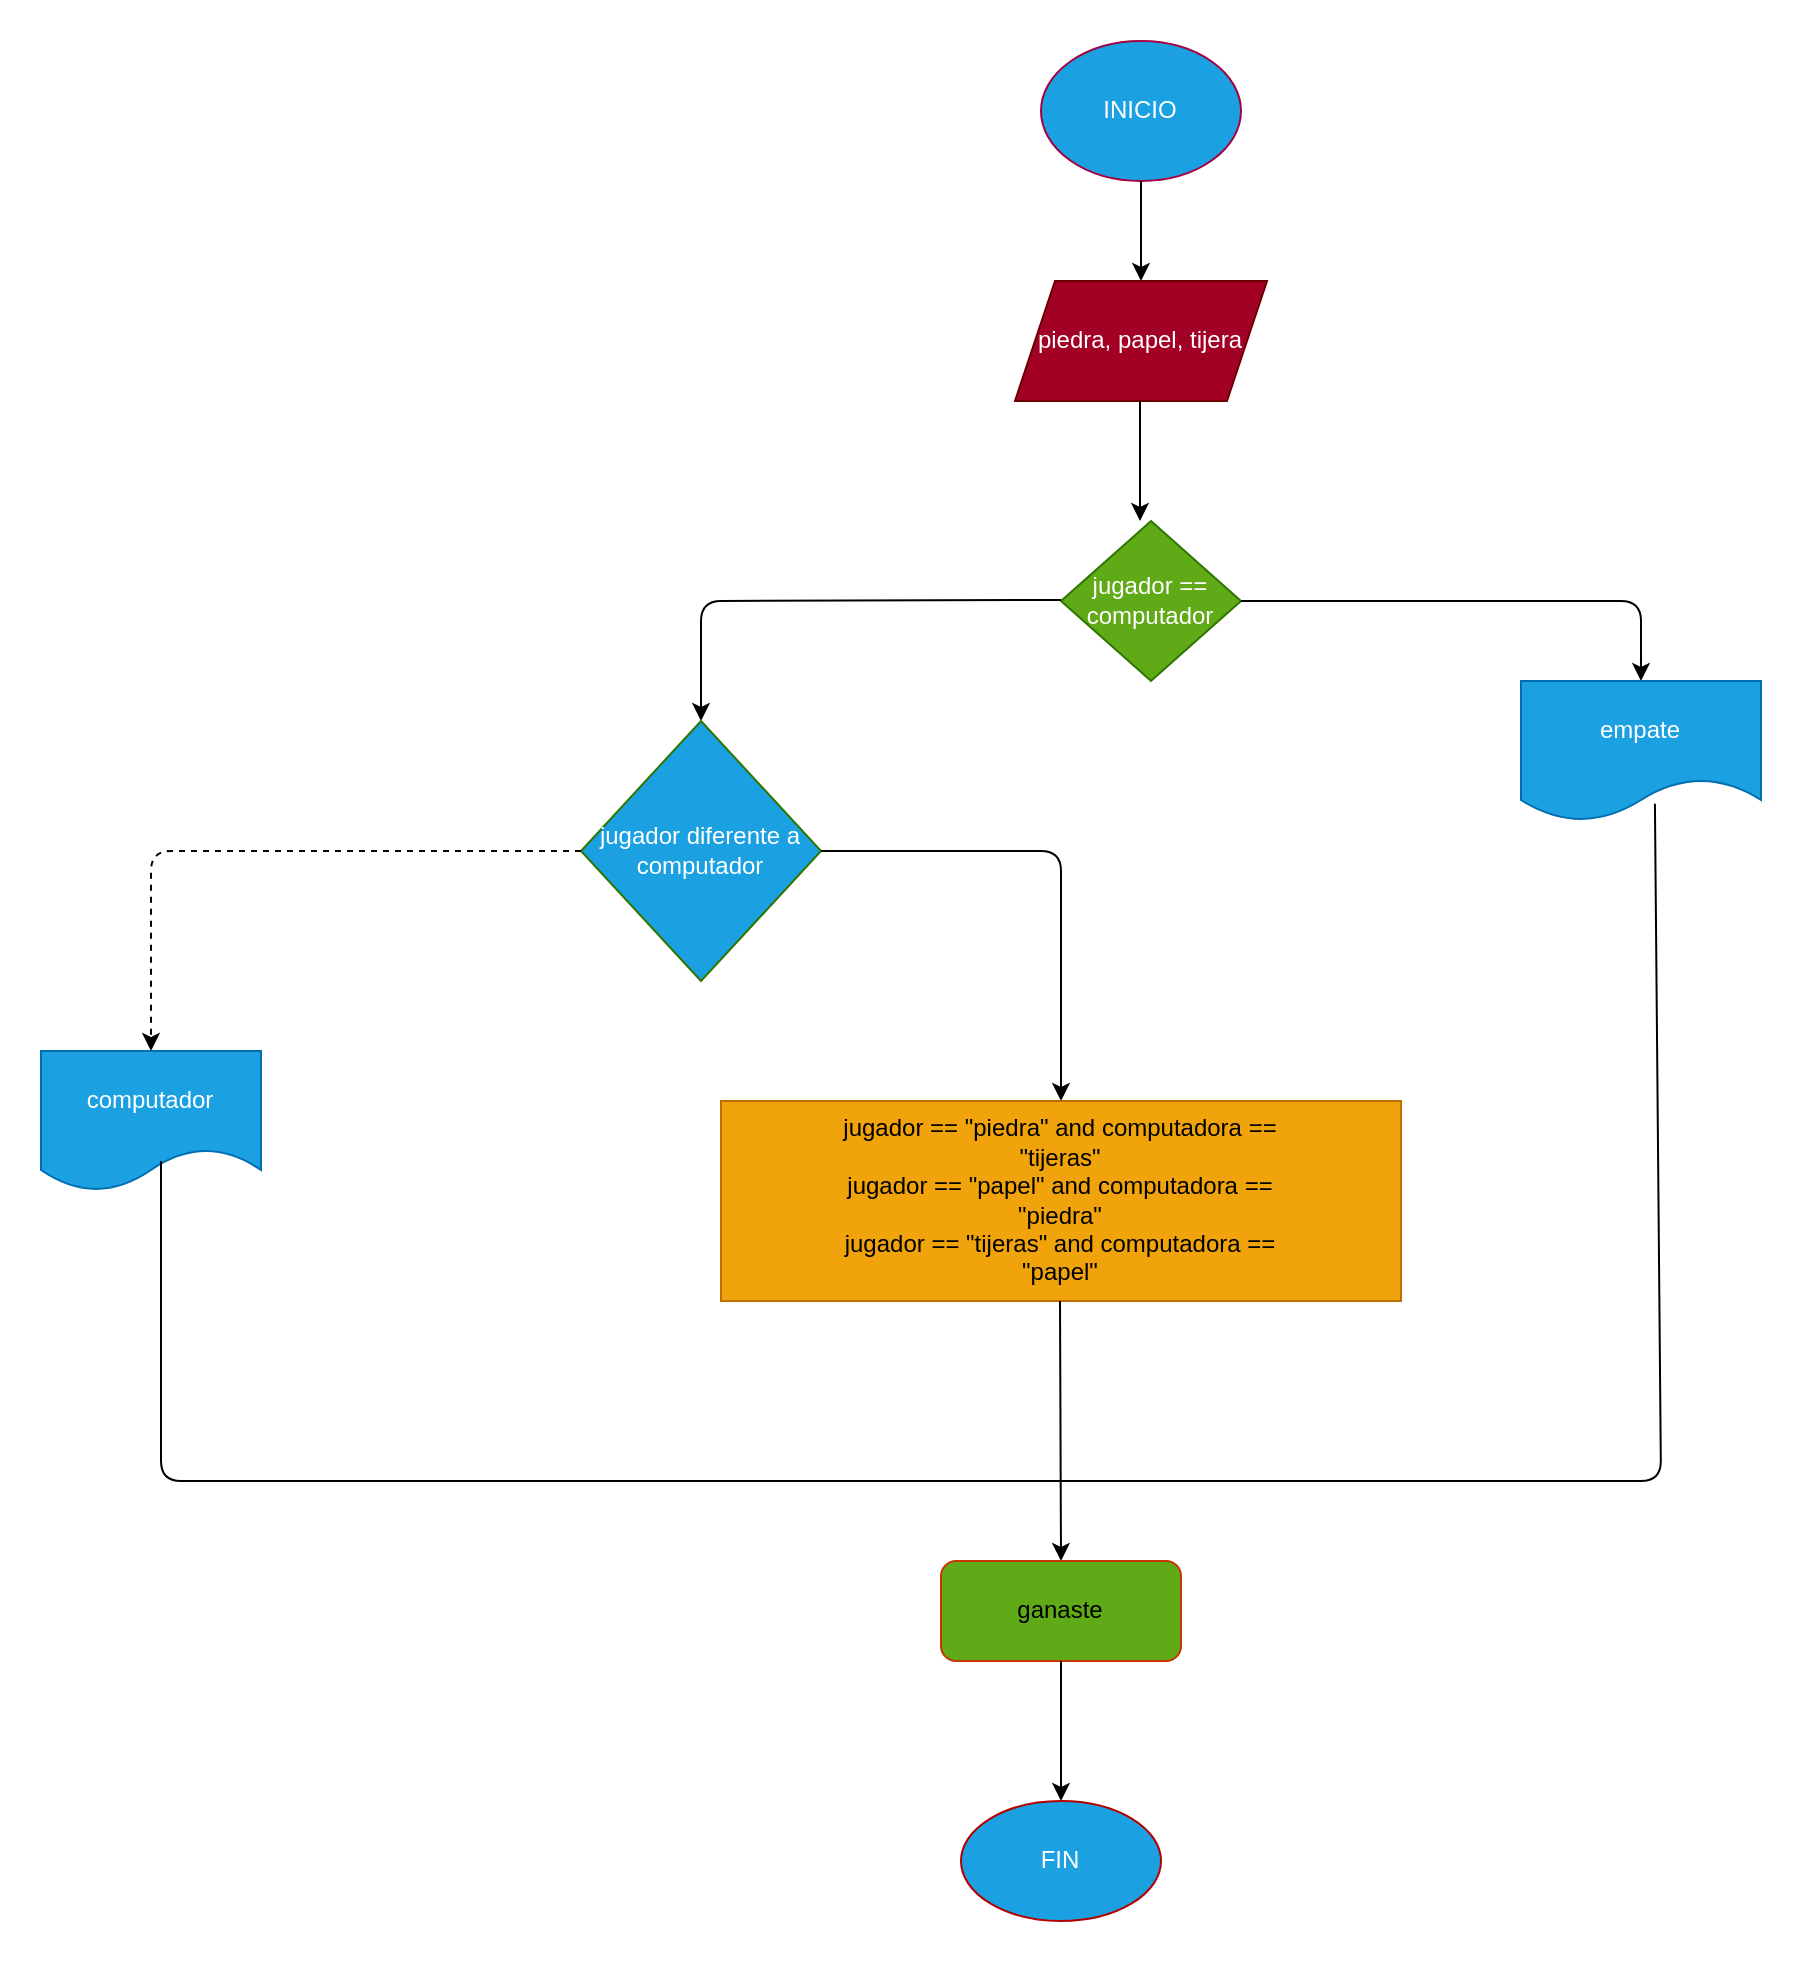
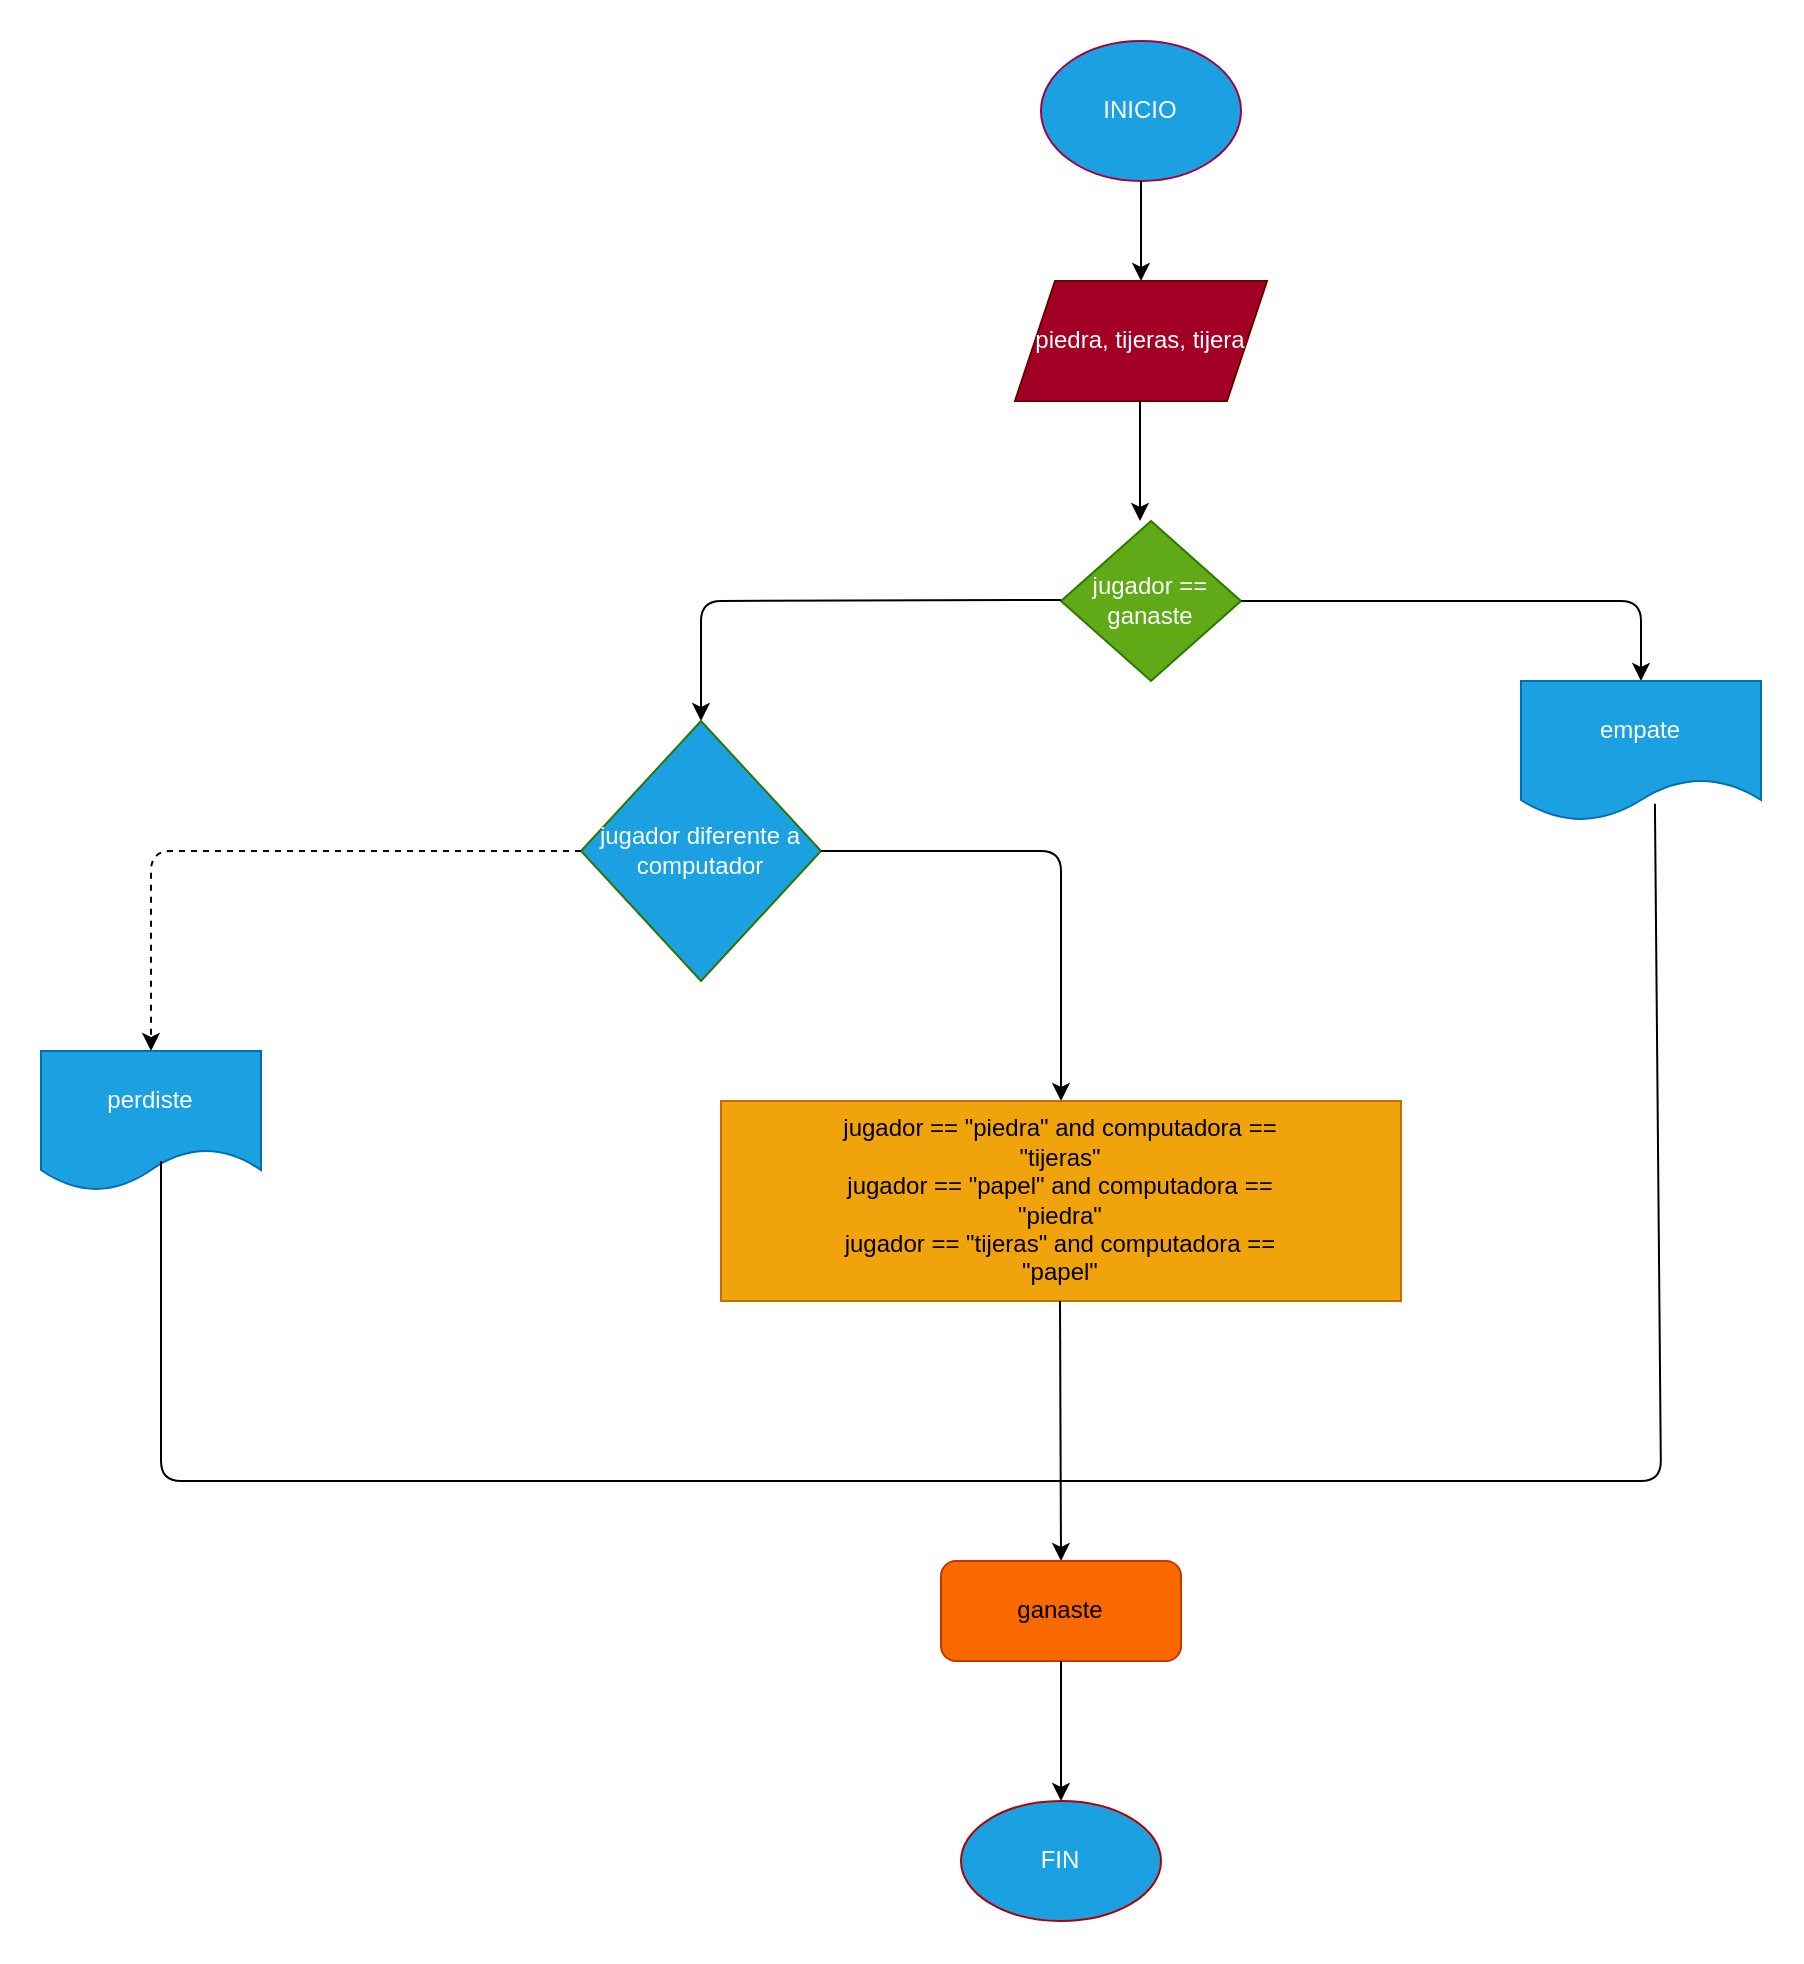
(1141, 341) -> (1141, 341)
(1151, 601) -> (1151, 601)
(151, 1101) -> (151, 1101)
(1061, 1611) -> (1061, 1611)
